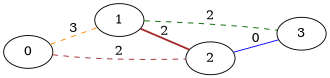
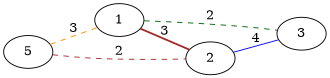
(165, 31) -> (165, 31)
(256, 39) -> (256, 39)
(28, 52) -> (28, 52)
